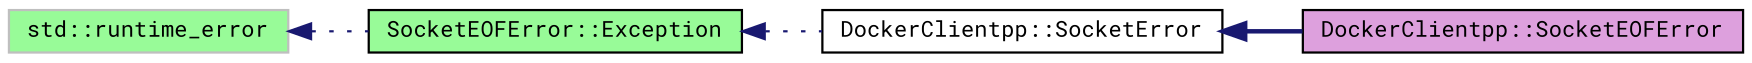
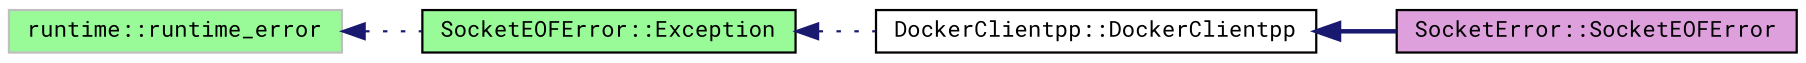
(149, 31) -> (175, 31)
(1022, 31) -> (1096, 31)
(1523, 31) -> (1597, 31)
